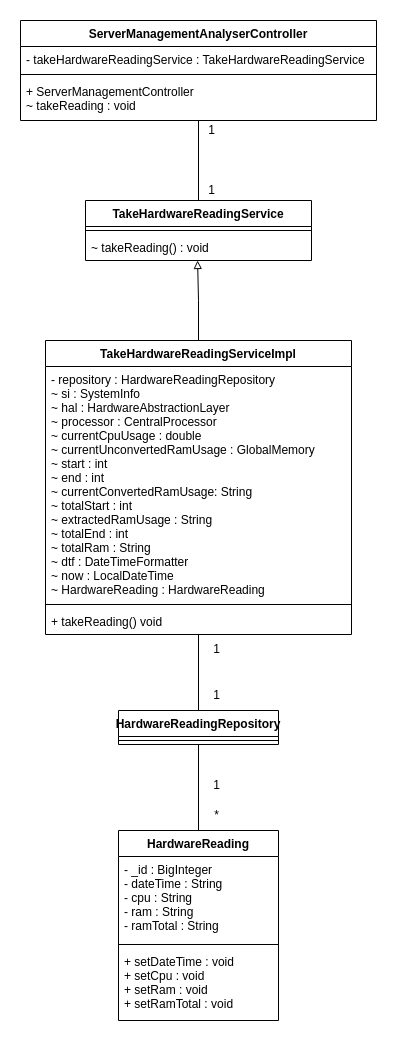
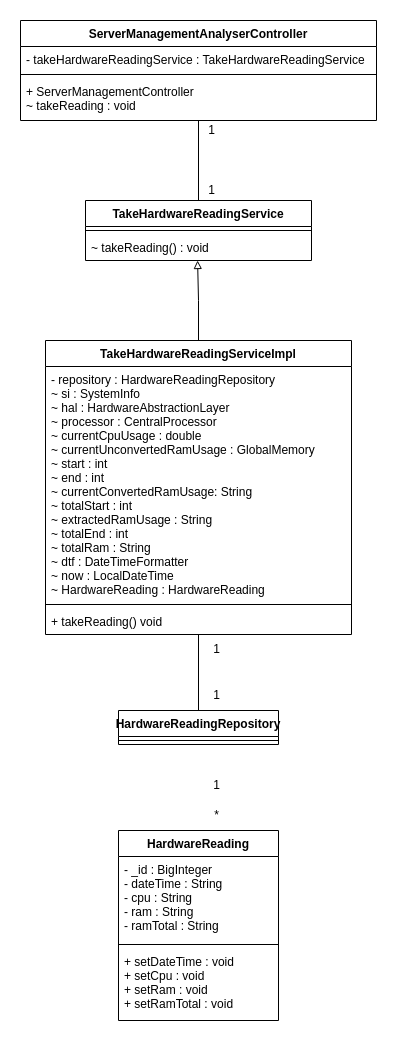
(199, 788) -> none
